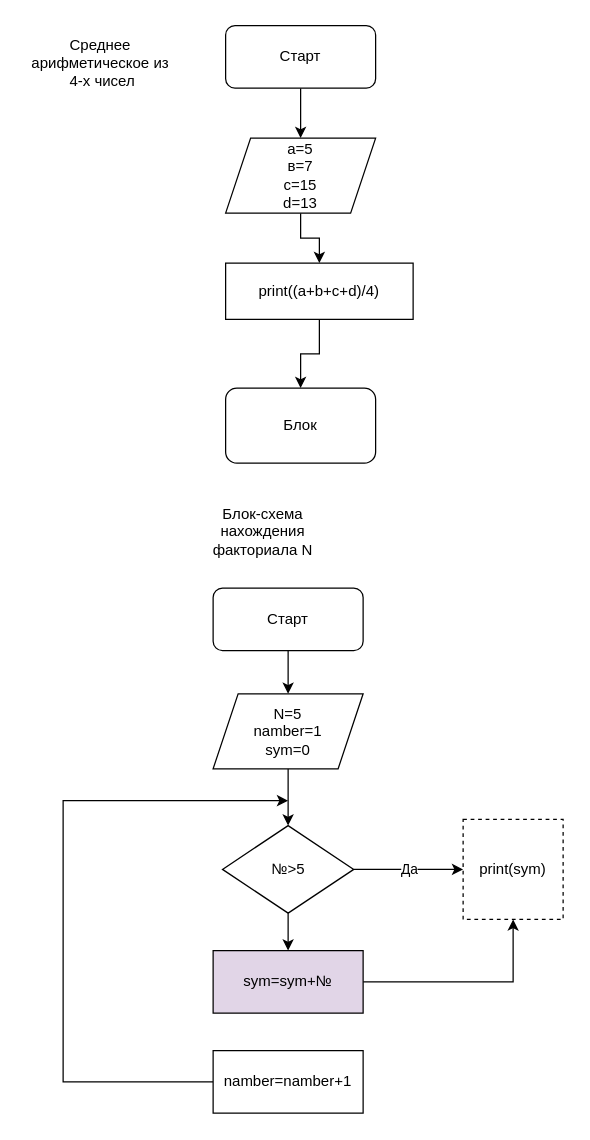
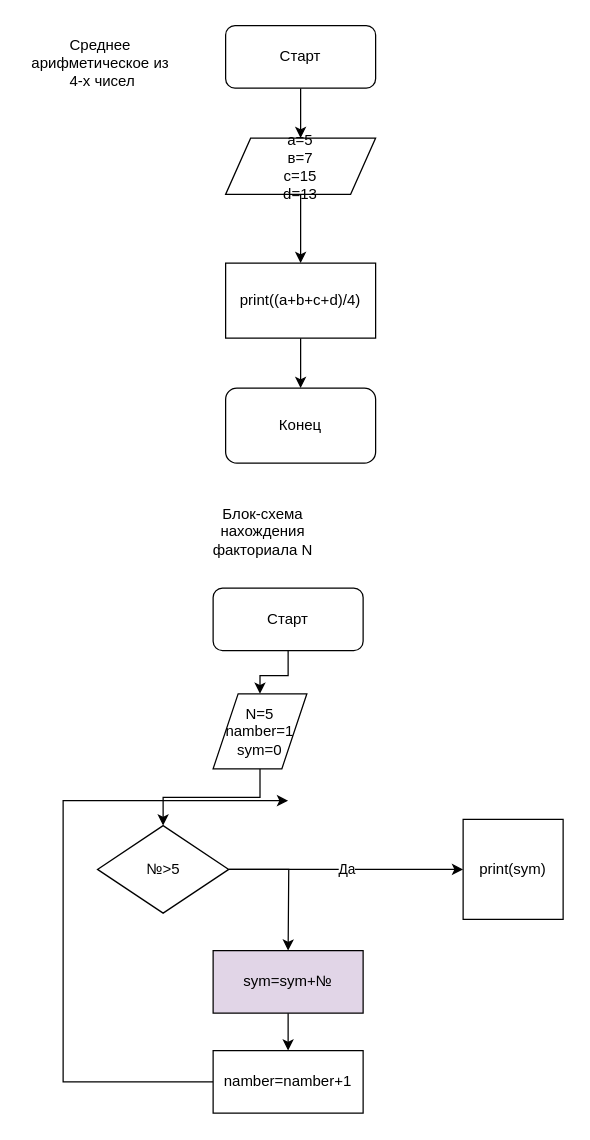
(301, 176) -> (301, 166)
(319, 291) -> (301, 301)
(301, 426) -> (301, 426)
(288, 731) -> (260, 731)
(288, 869) -> (163, 869)
(513, 869) -> (513, 869)
(465, 982) -> (288, 1036)
